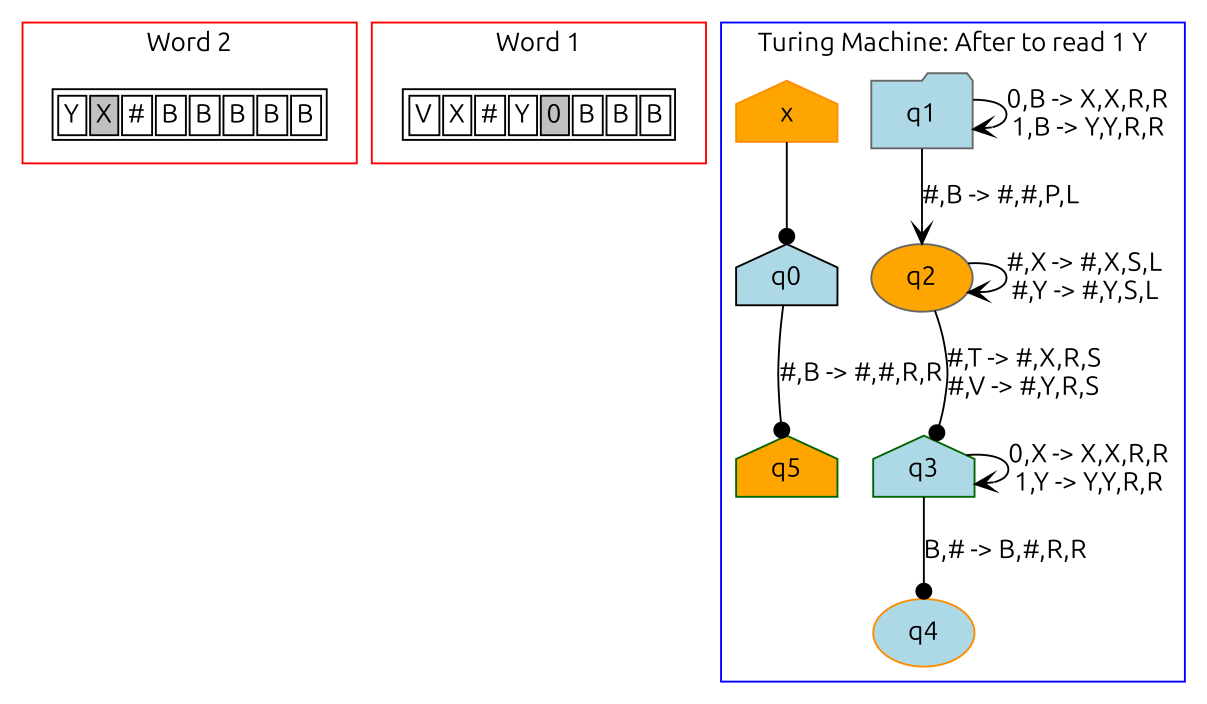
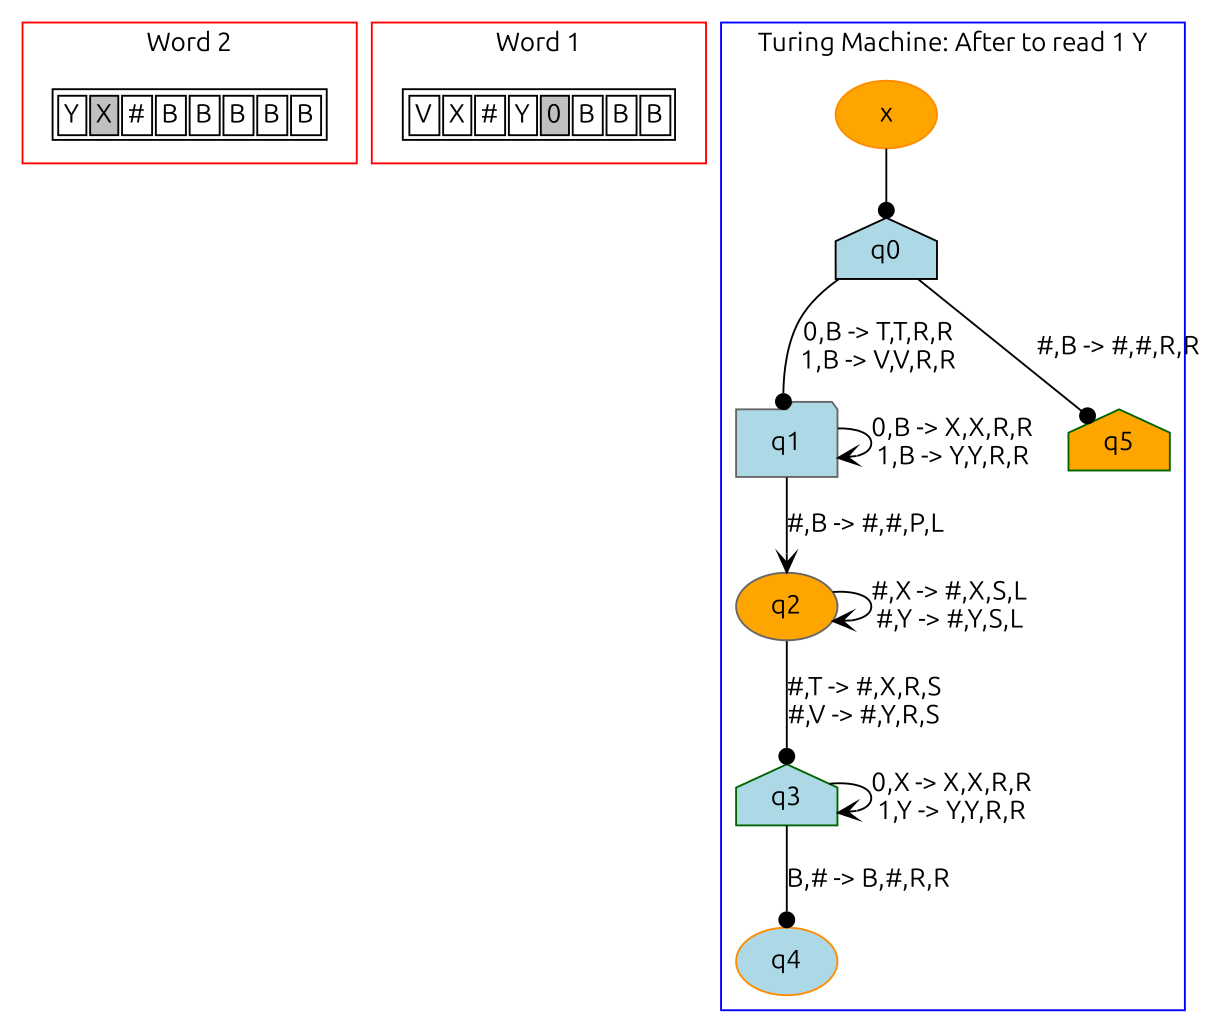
(787, 115) -> (886, 115)
none -> (795, 329)
